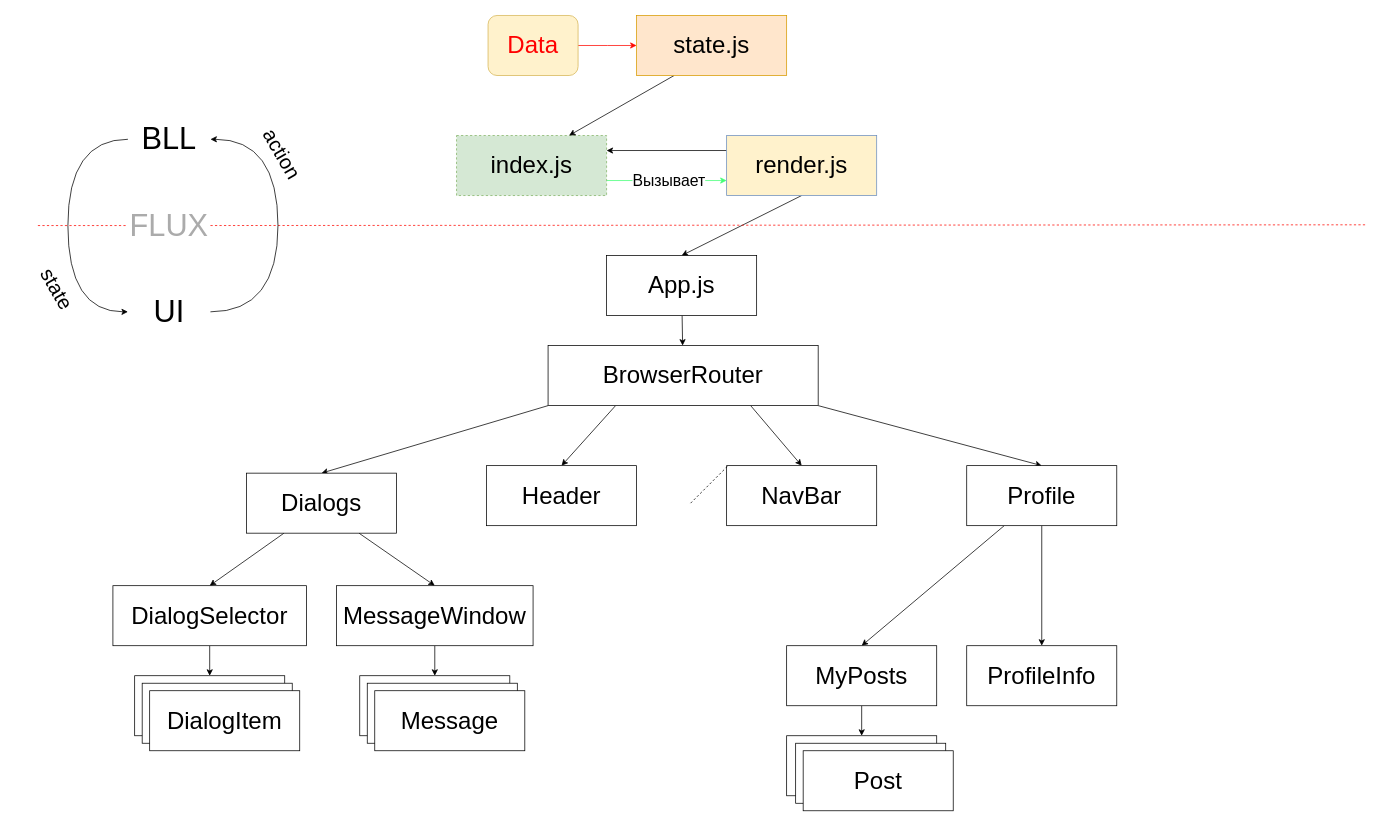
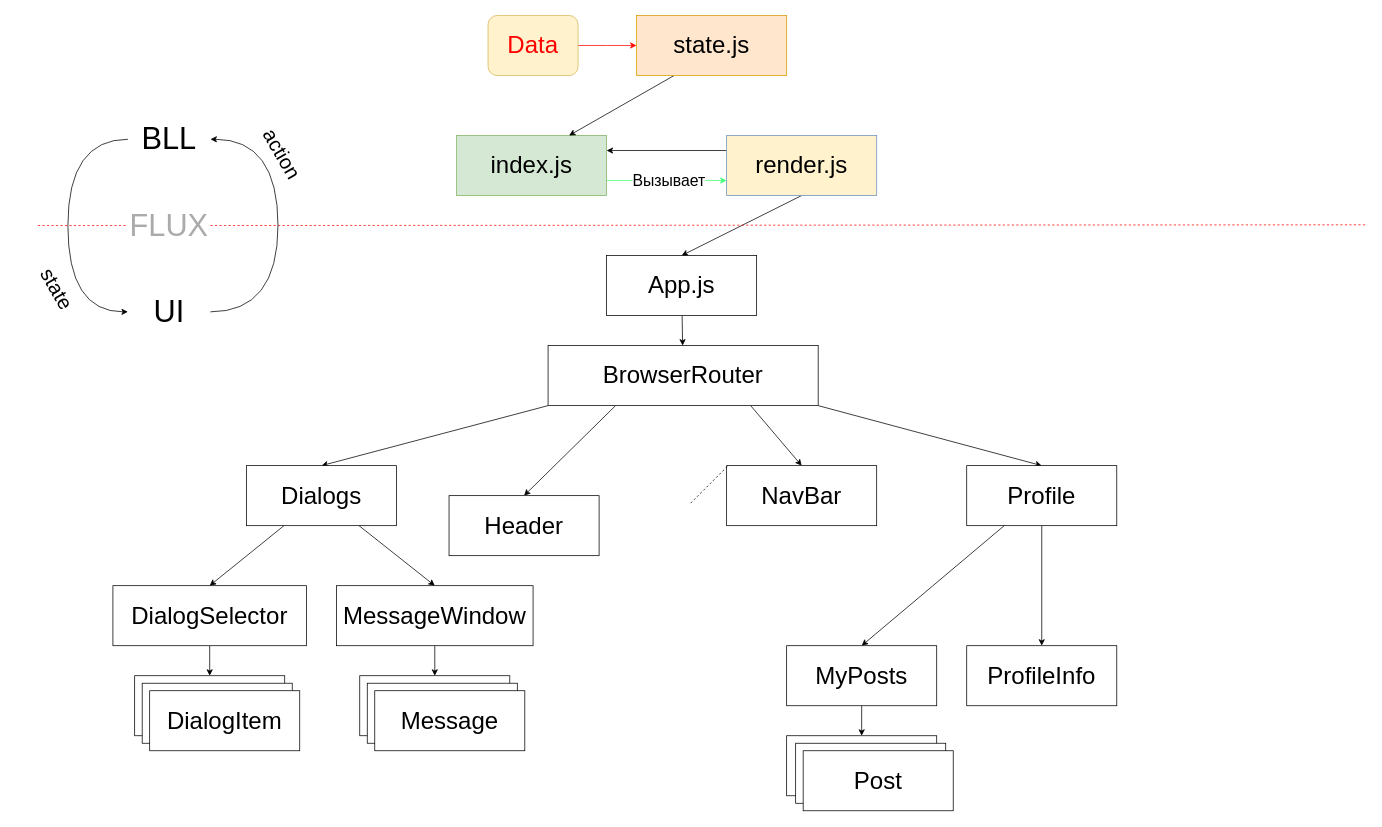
(531, 165) -> (531, 165)
(561, 495) -> (524, 525)
(321, 503) -> (321, 495)
